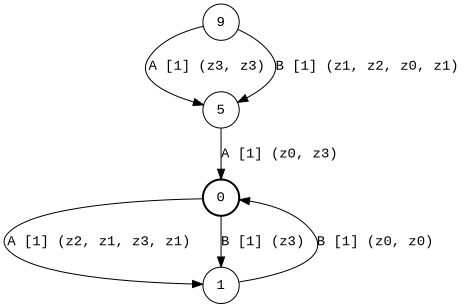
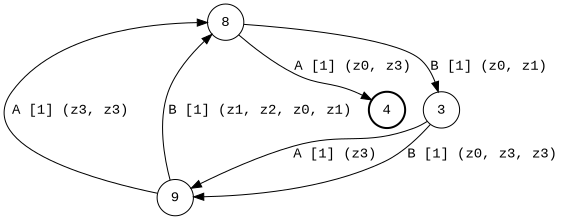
(221, 110) -> (226, 22)
none -> (441, 110)
(221, 198) -> (387, 110)
(221, 285) -> none
